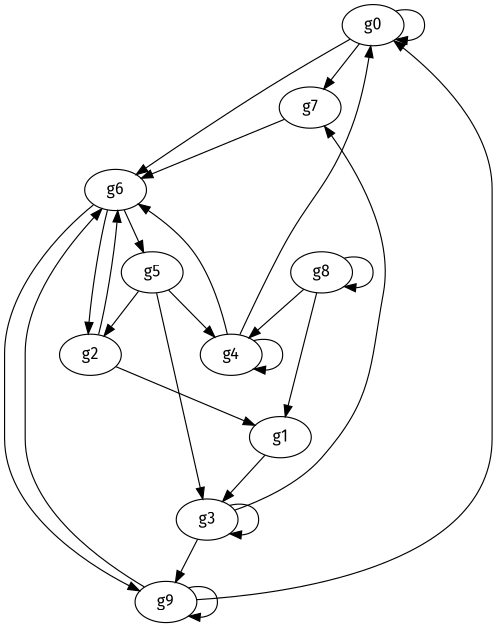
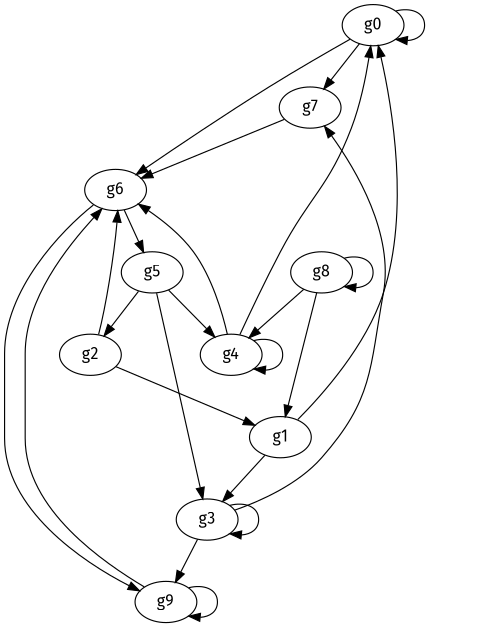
(96, 266) -> none
(492, 411) -> (393, 252)
